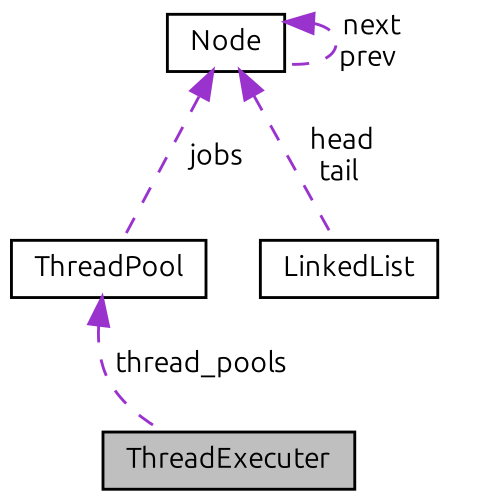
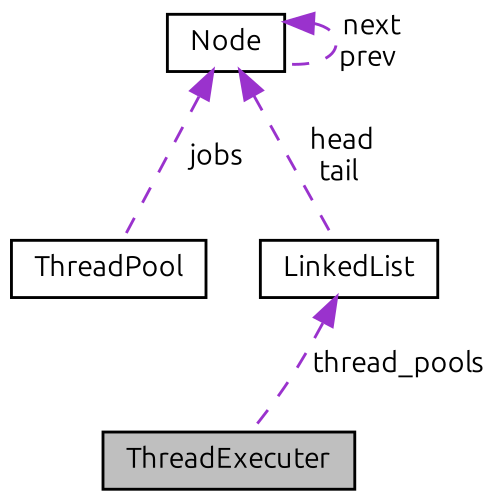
(115, 390) -> (289, 380)
